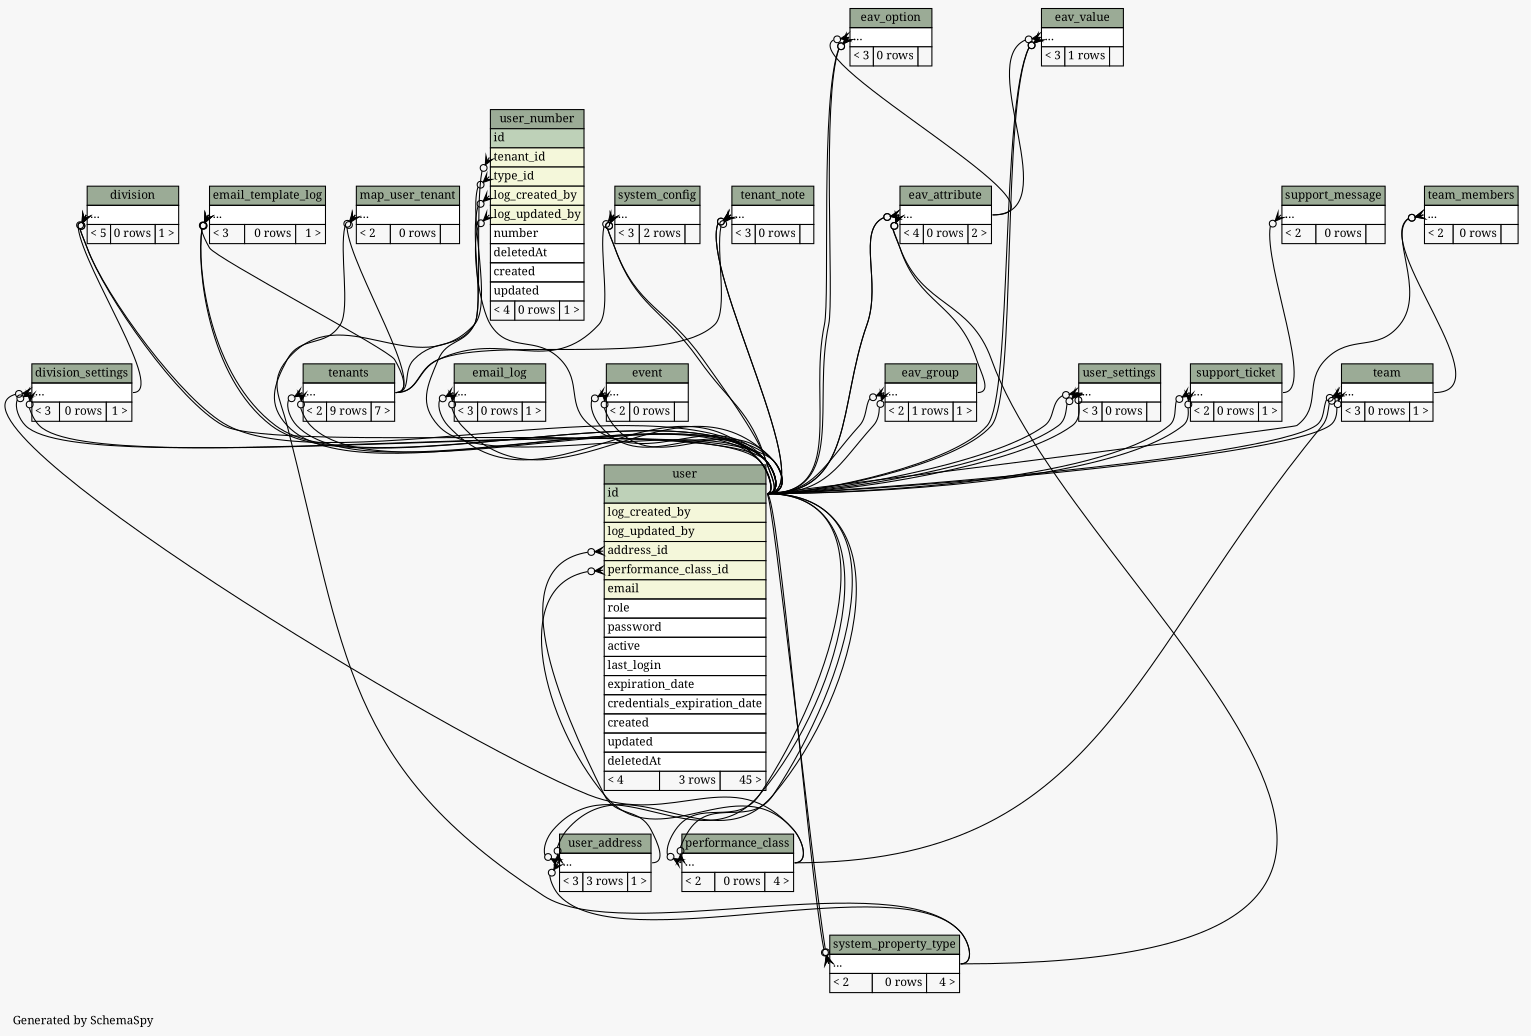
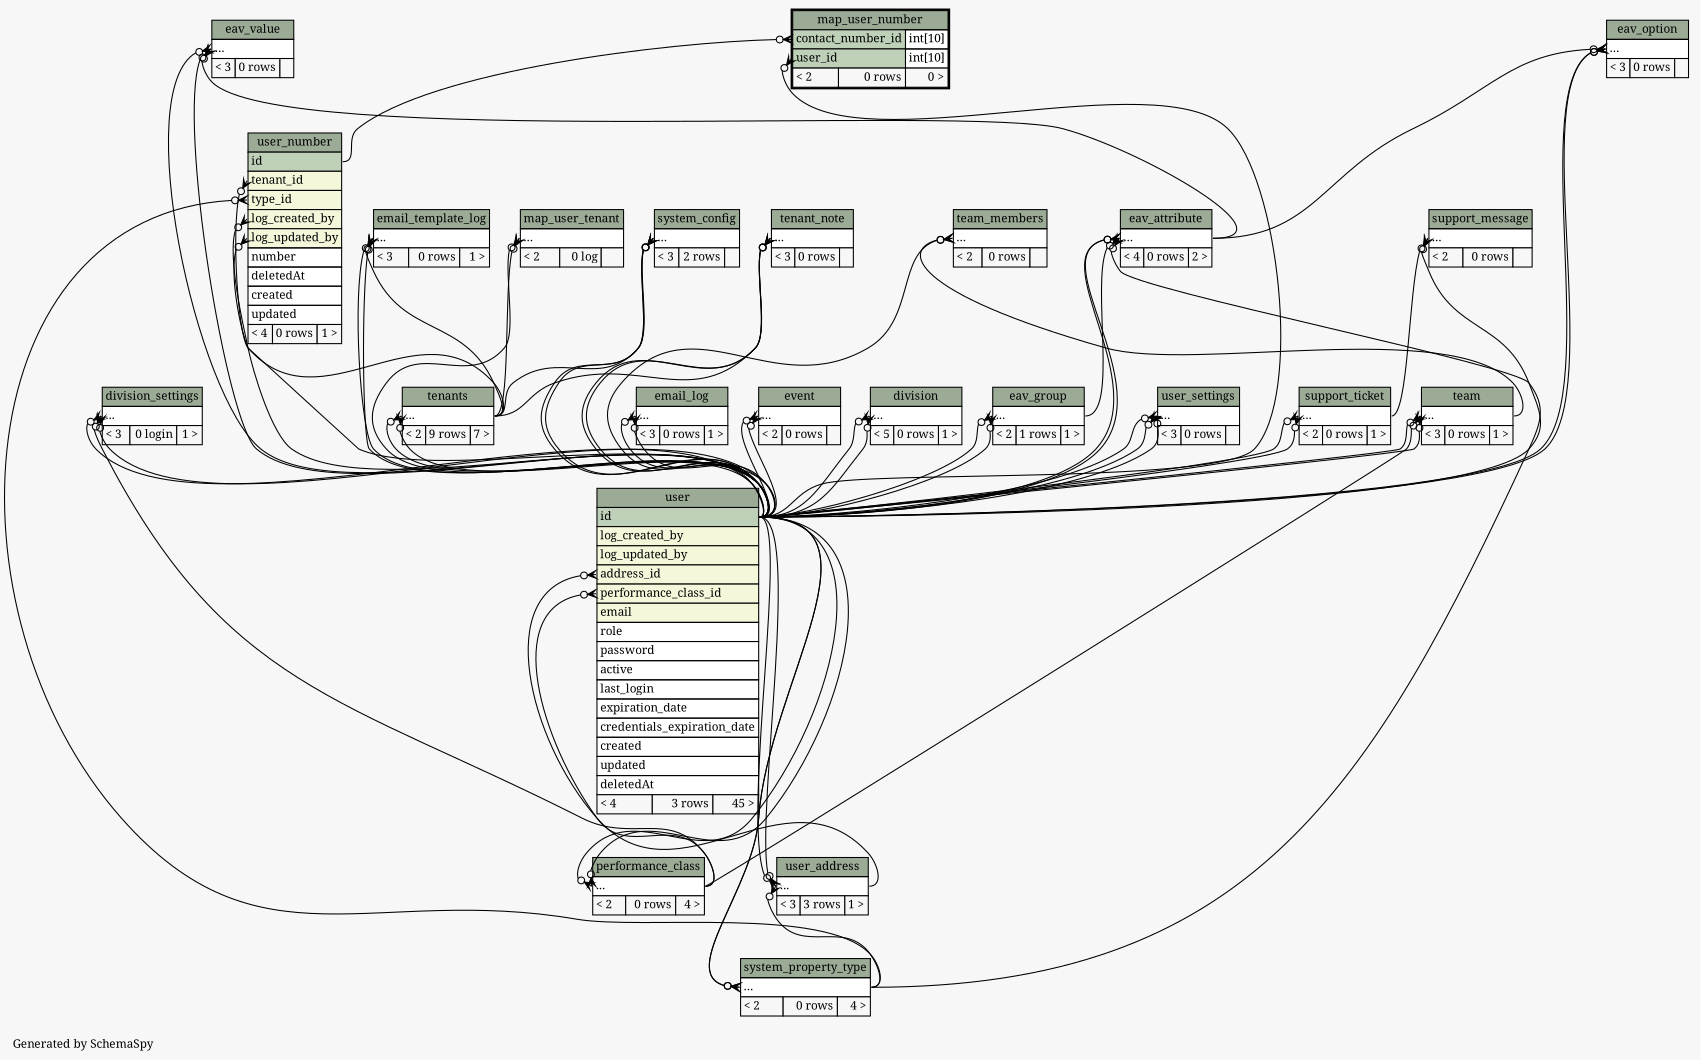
none -> (870, 49)
(1087, 56) -> (258, 68)
(418, 234) -> (585, 257)
(113, 311) -> none
(84, 411) -> (154, 435)
none -> (1269, 499)
